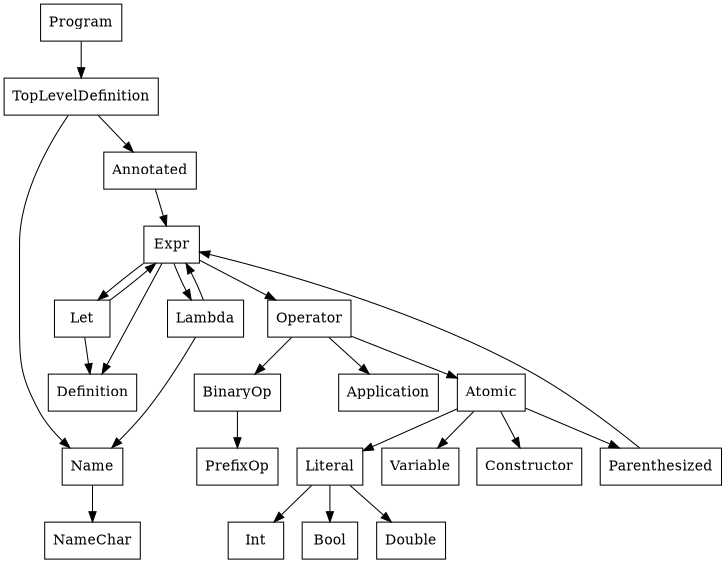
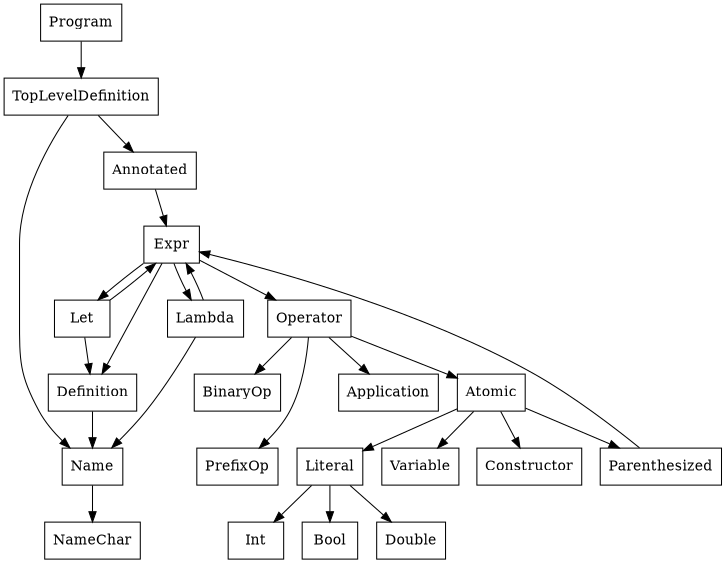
none -> (92, 425)
(237, 425) -> (297, 393)
